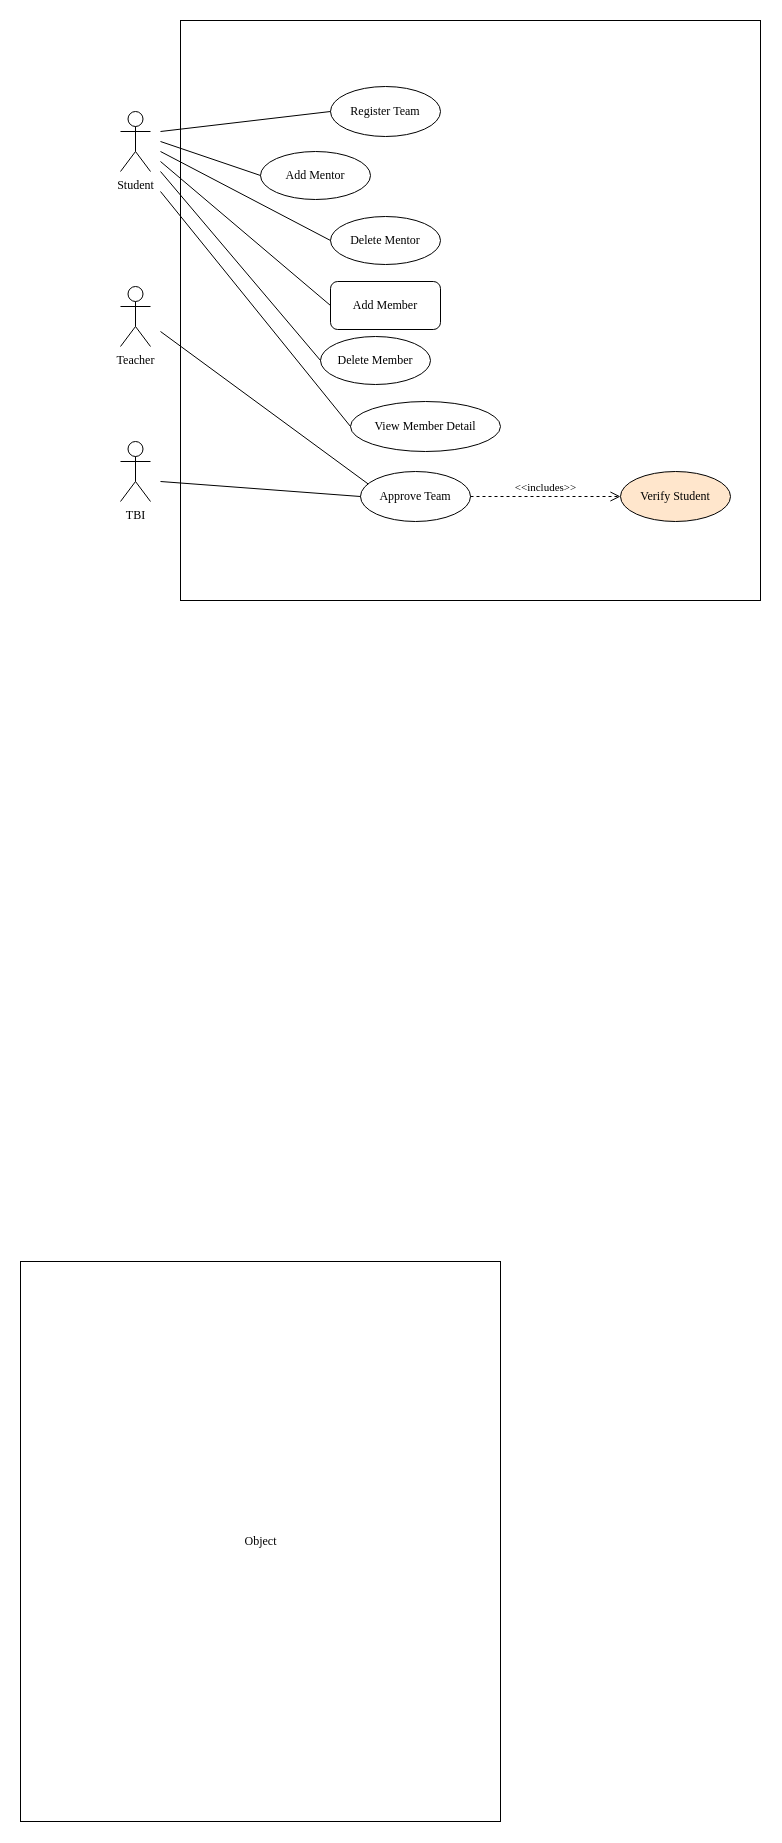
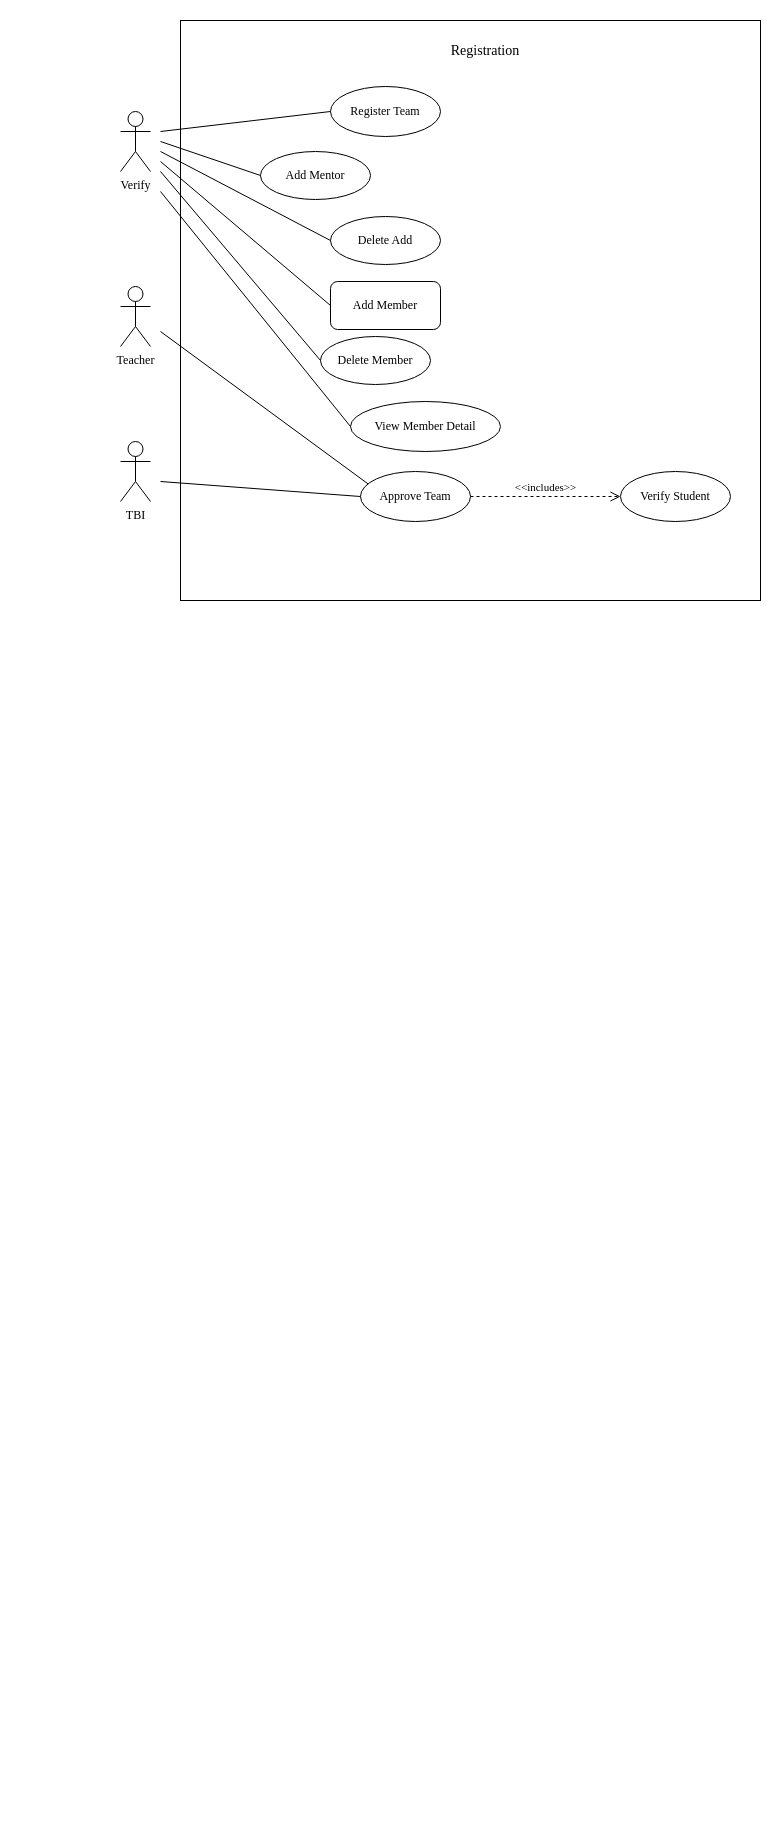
none -> (486, 52)
(136, 186) -> (136, 186)
(386, 241) -> (386, 241)
(676, 497) -> (676, 497)
(261, 1542) -> none
